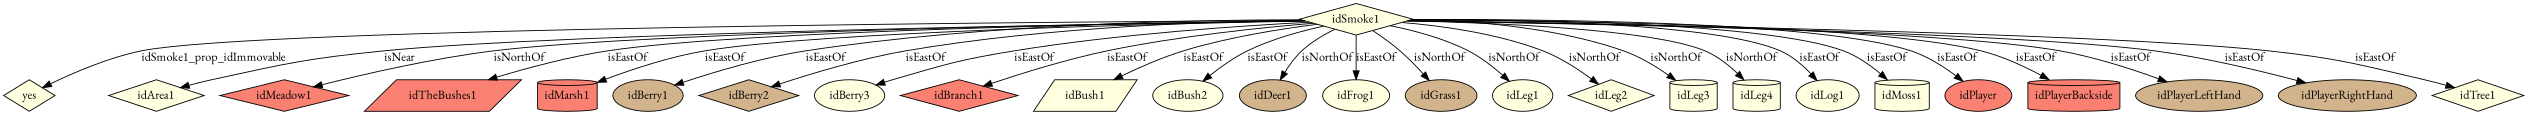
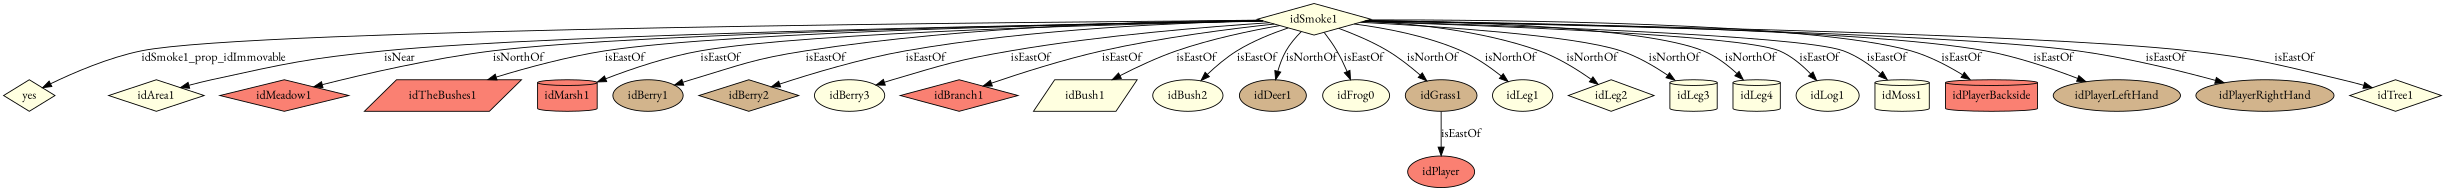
(1688, 25) -> (1441, 129)
(1356, 96) -> (1356, 96)
